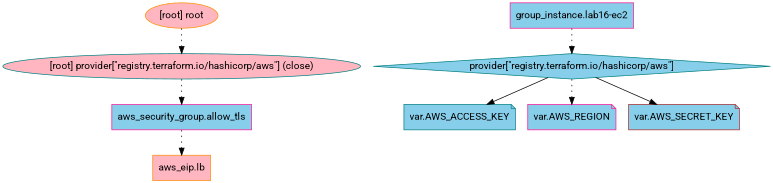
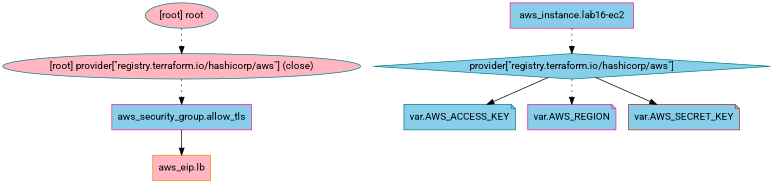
(182, 16) -> (182, 16)
(572, 16) -> (572, 16)
(182, 139) -> (182, 139)
